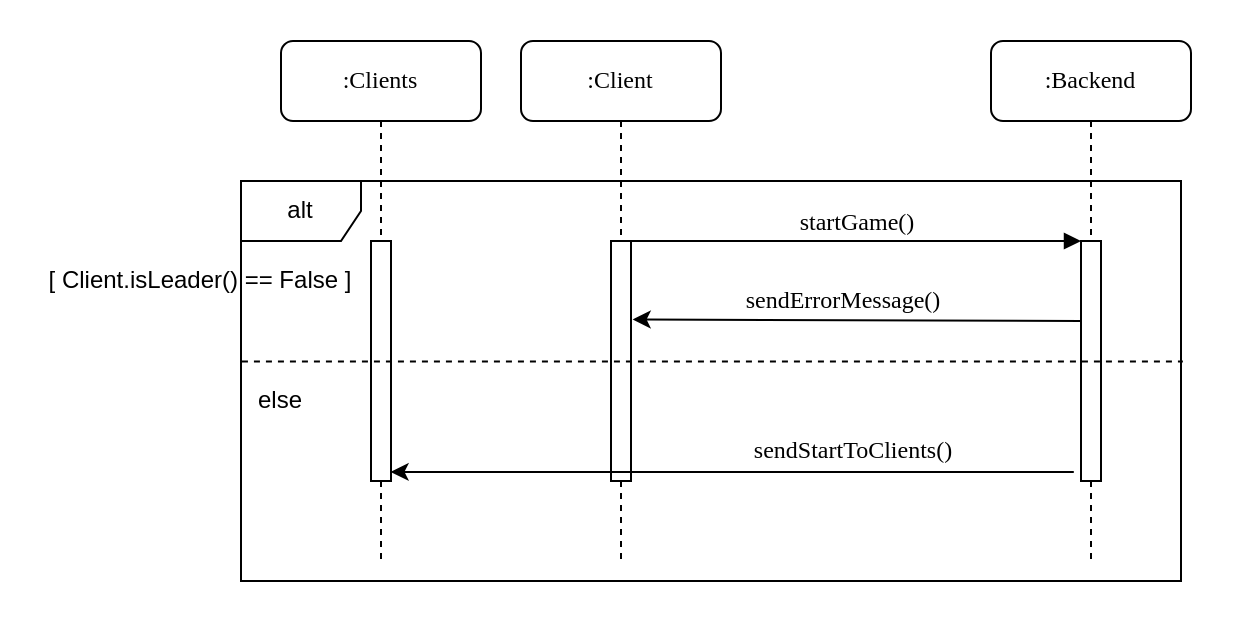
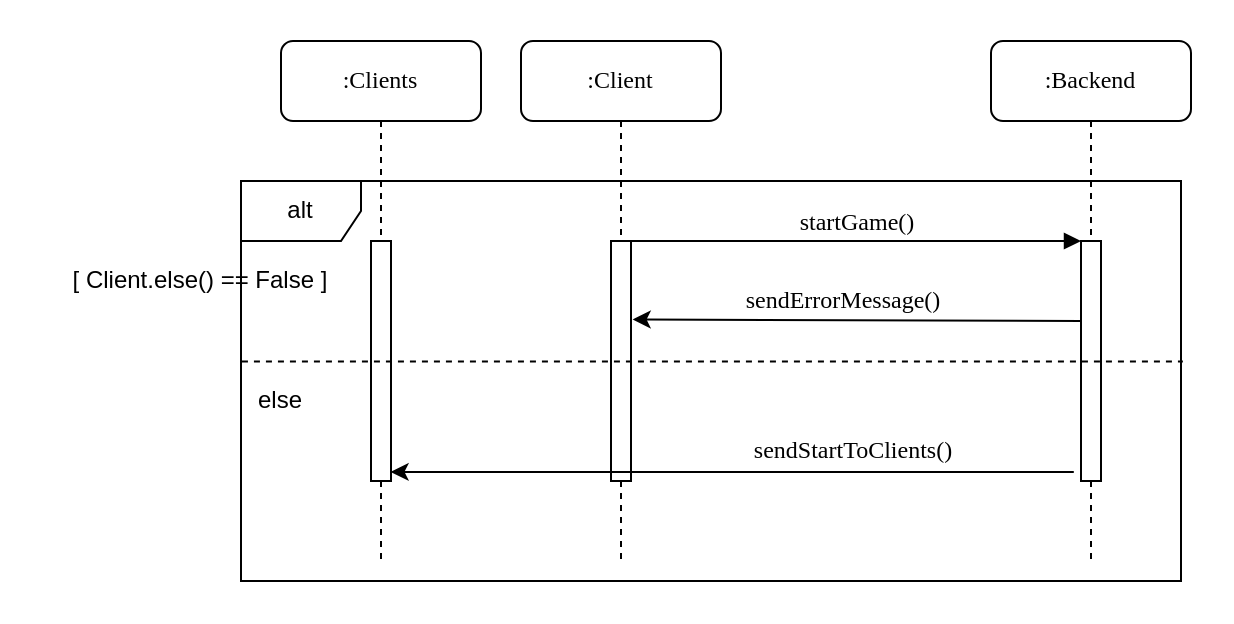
(201, 281) -> (201, 281)
